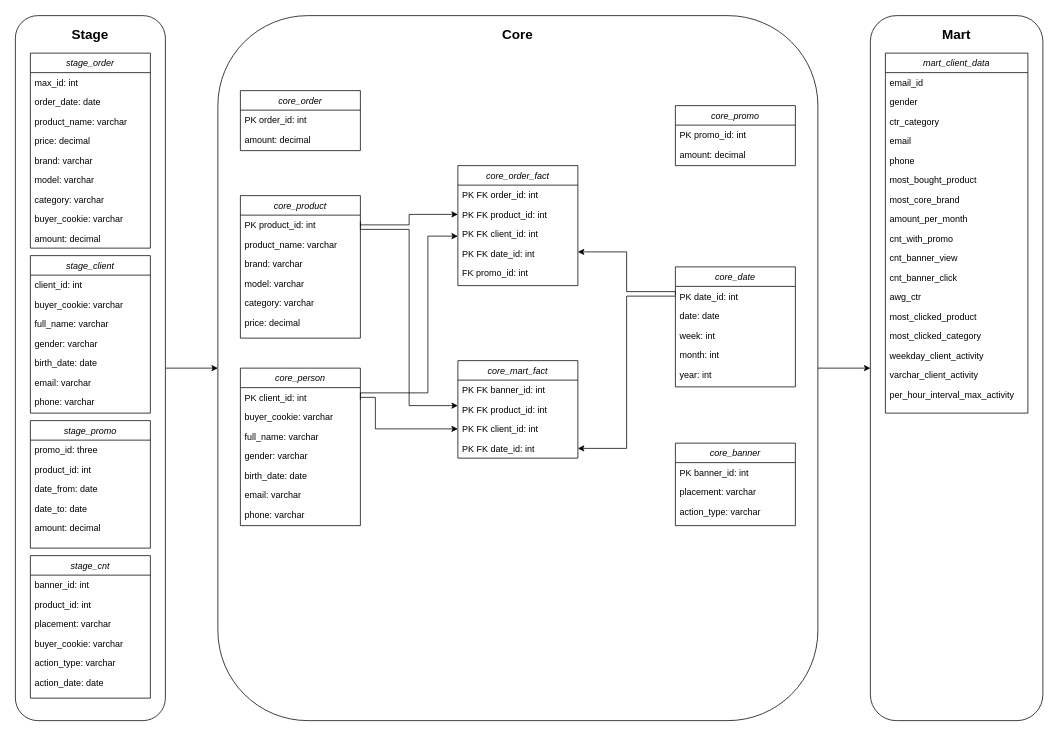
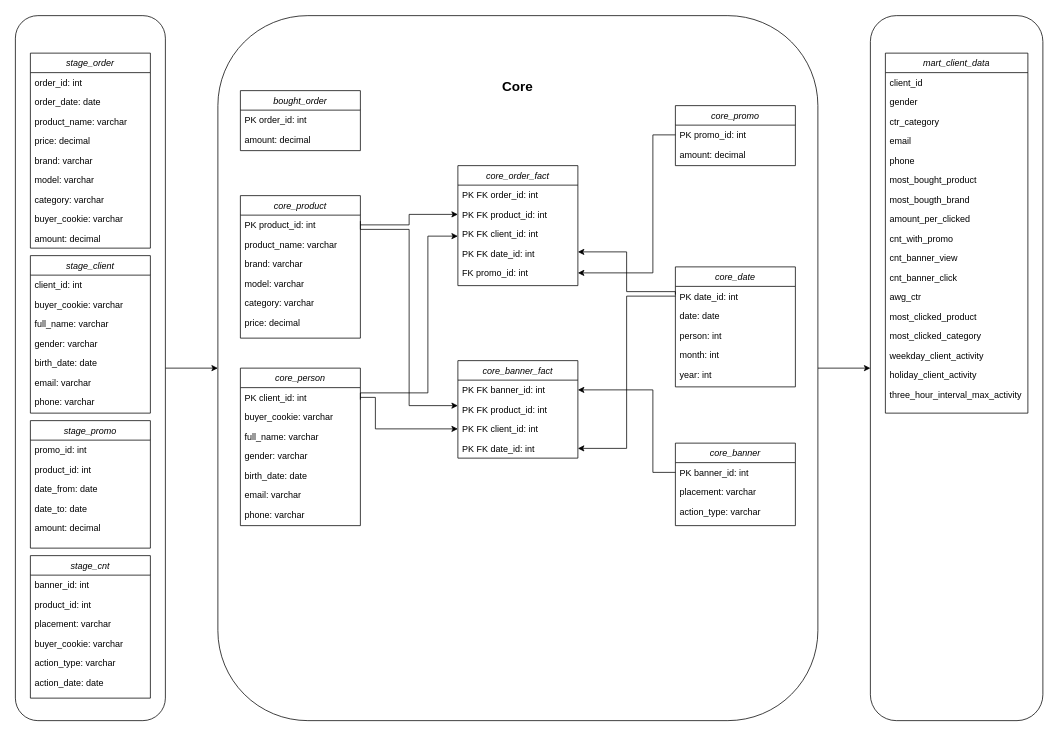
(90, 34) -> none
(518, 34) -> (518, 87)
(957, 34) -> none
(58, 83) -> (63, 83)
(906, 83) -> (909, 83)
(300, 101) -> (300, 101)
(927, 200) -> (932, 200)
(930, 219) -> (933, 219)
none -> (653, 273)
(699, 335) -> (704, 335)
(518, 371) -> (518, 371)
(943, 375) -> (940, 375)
(960, 395) -> (965, 395)
(69, 450) -> (63, 450)
none -> (662, 472)
